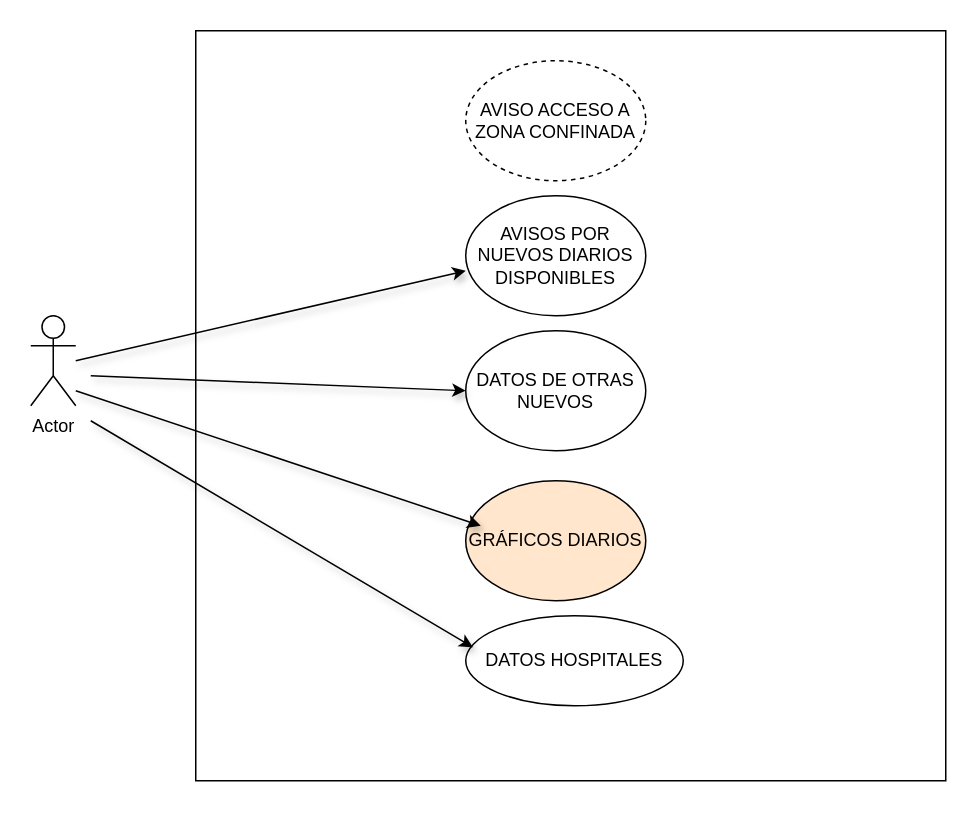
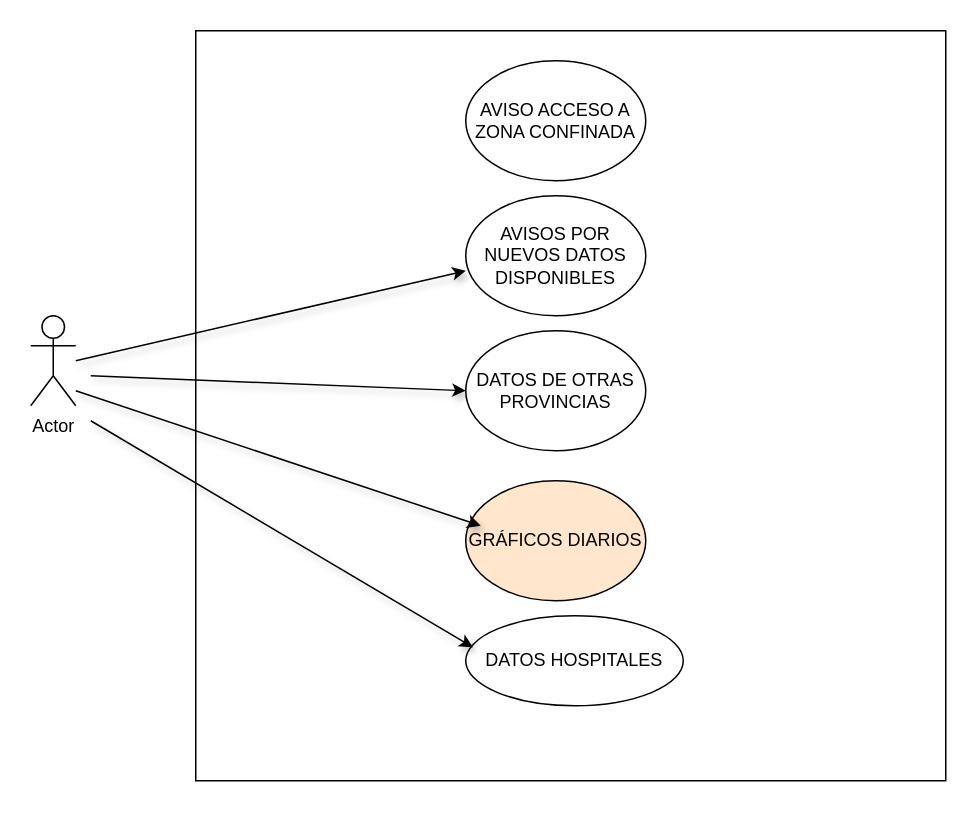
(556, 121) -> (556, 121)
(556, 256) -> (556, 256)
(556, 391) -> (556, 391)
